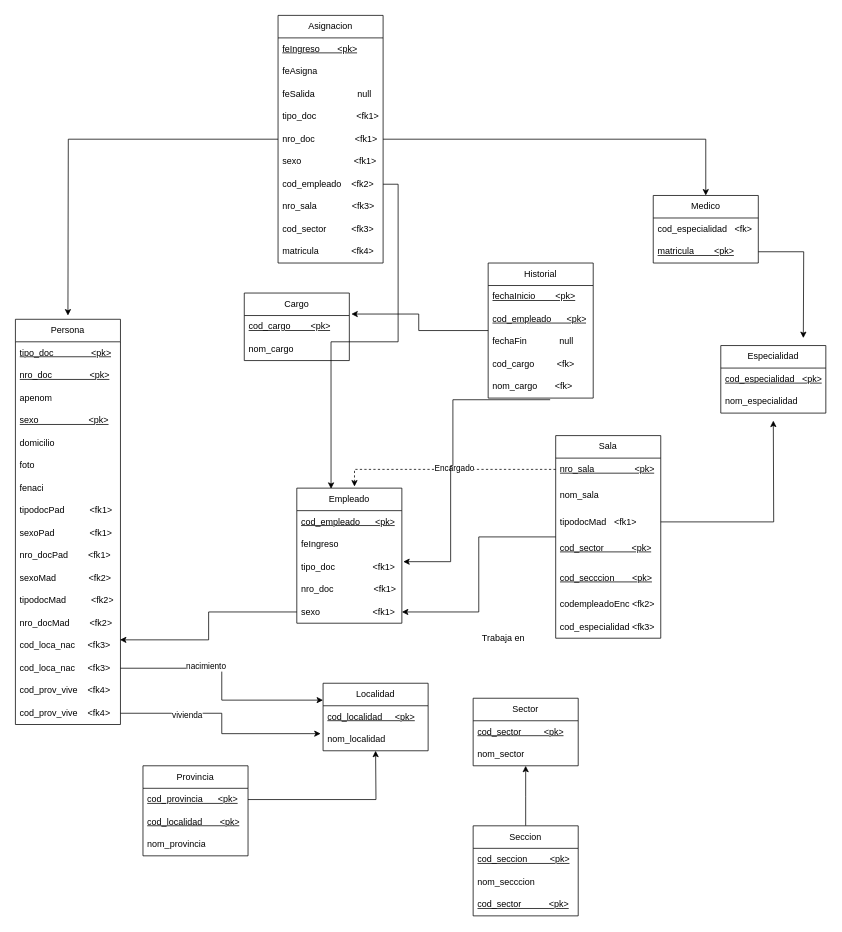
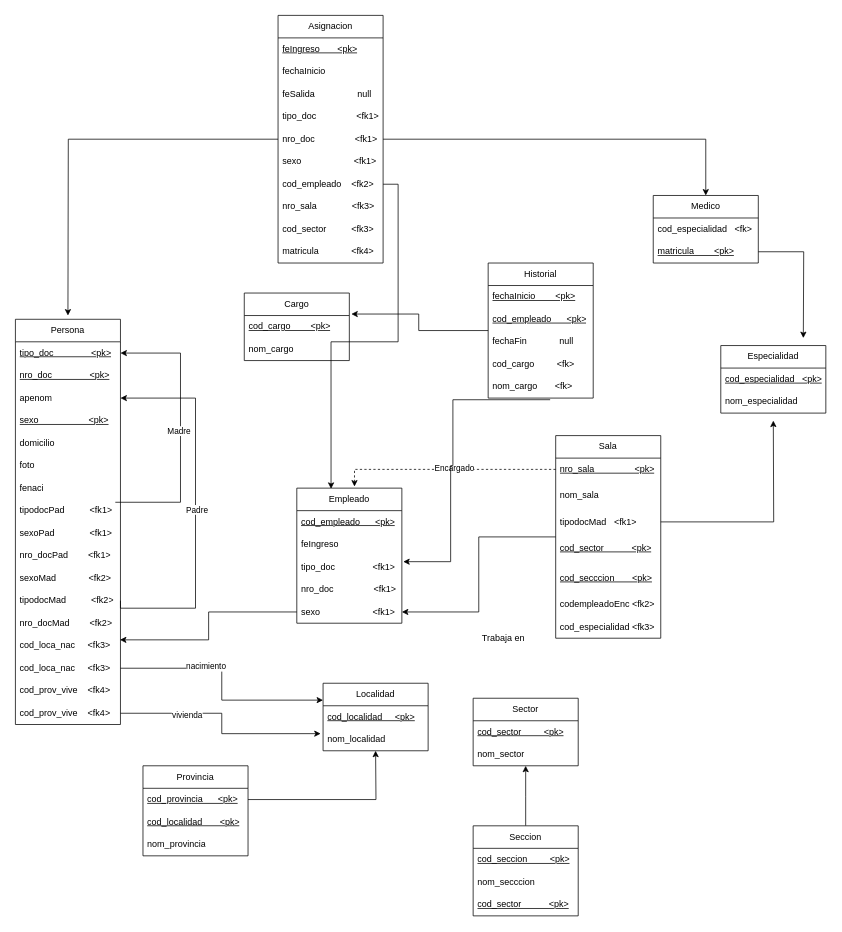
(301, 72) -> (308, 72)
none -> (180, 459)
none -> (195, 539)
